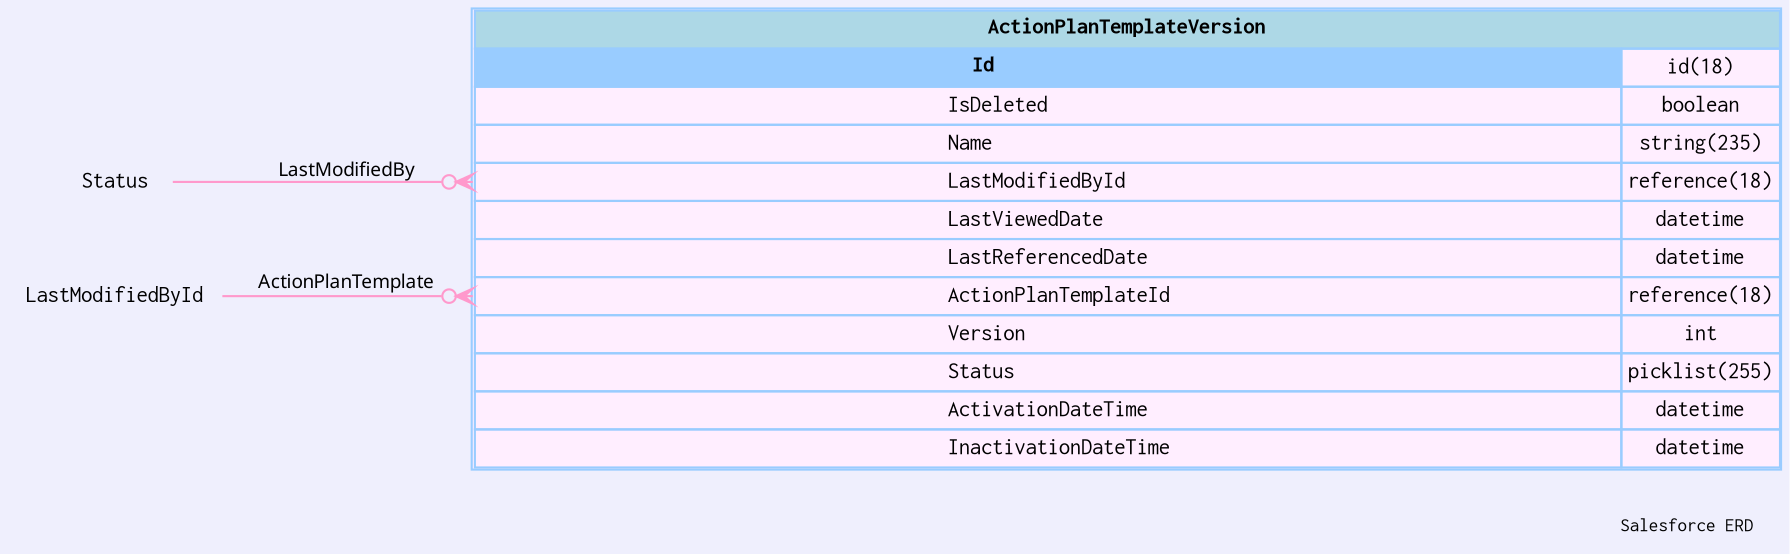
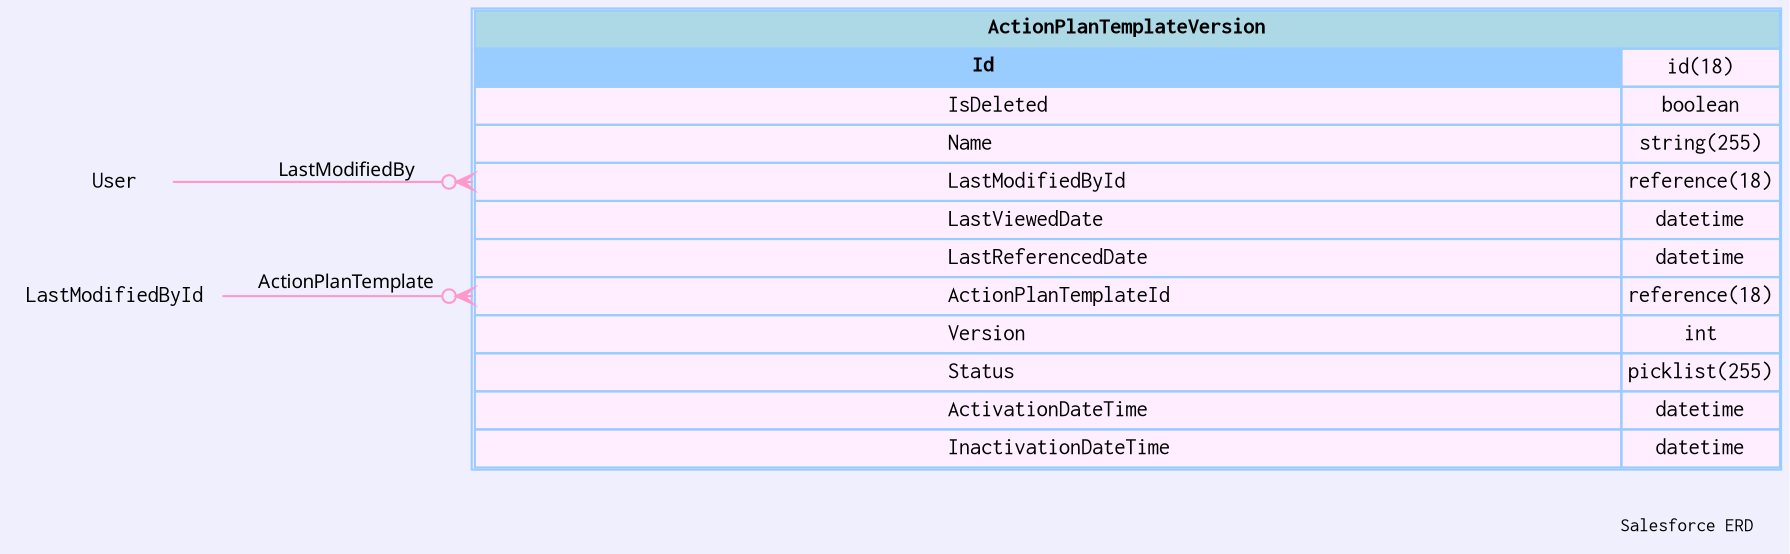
(1701, 143) -> (1701, 143)
(115, 182) -> (115, 182)
